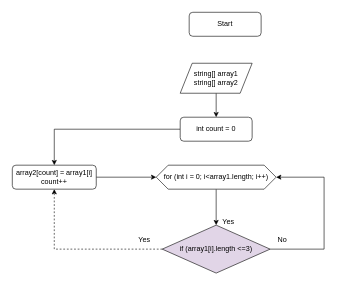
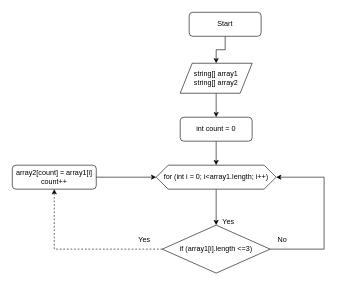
none -> (225, 50)
(54, 129) -> (216, 159)
(216, 249) -> (216, 249)
